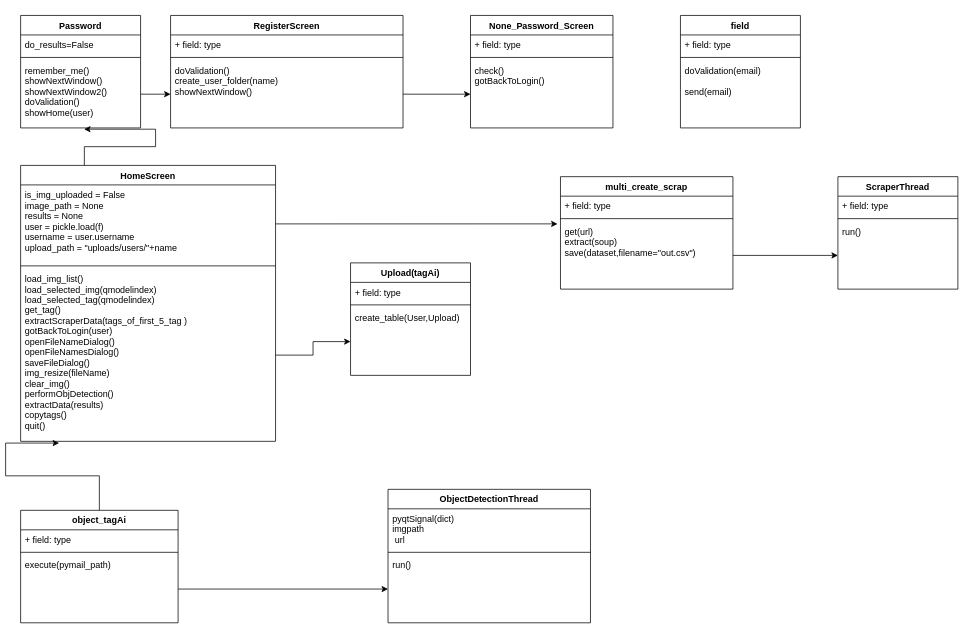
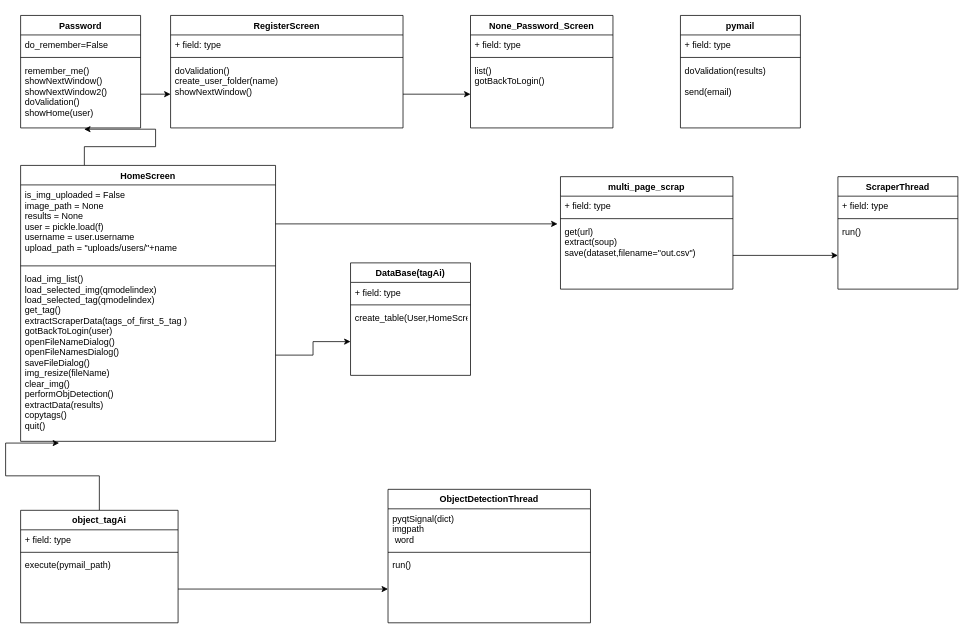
(740, 26) -> (740, 26)
(63, 45) -> (66, 45)
(492, 71) -> (488, 71)
(727, 71) -> (733, 71)
(647, 187) -> (647, 187)
(410, 273) -> (410, 273)
(414, 318) -> (425, 318)
(429, 519) -> (429, 519)
